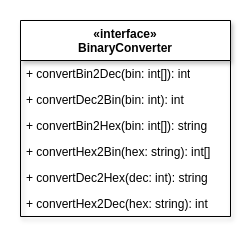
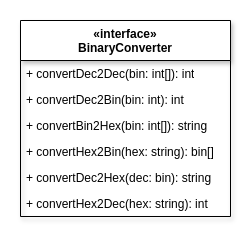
(123, 75) -> (125, 75)
(127, 160) -> (127, 160)
(127, 186) -> (127, 186)
